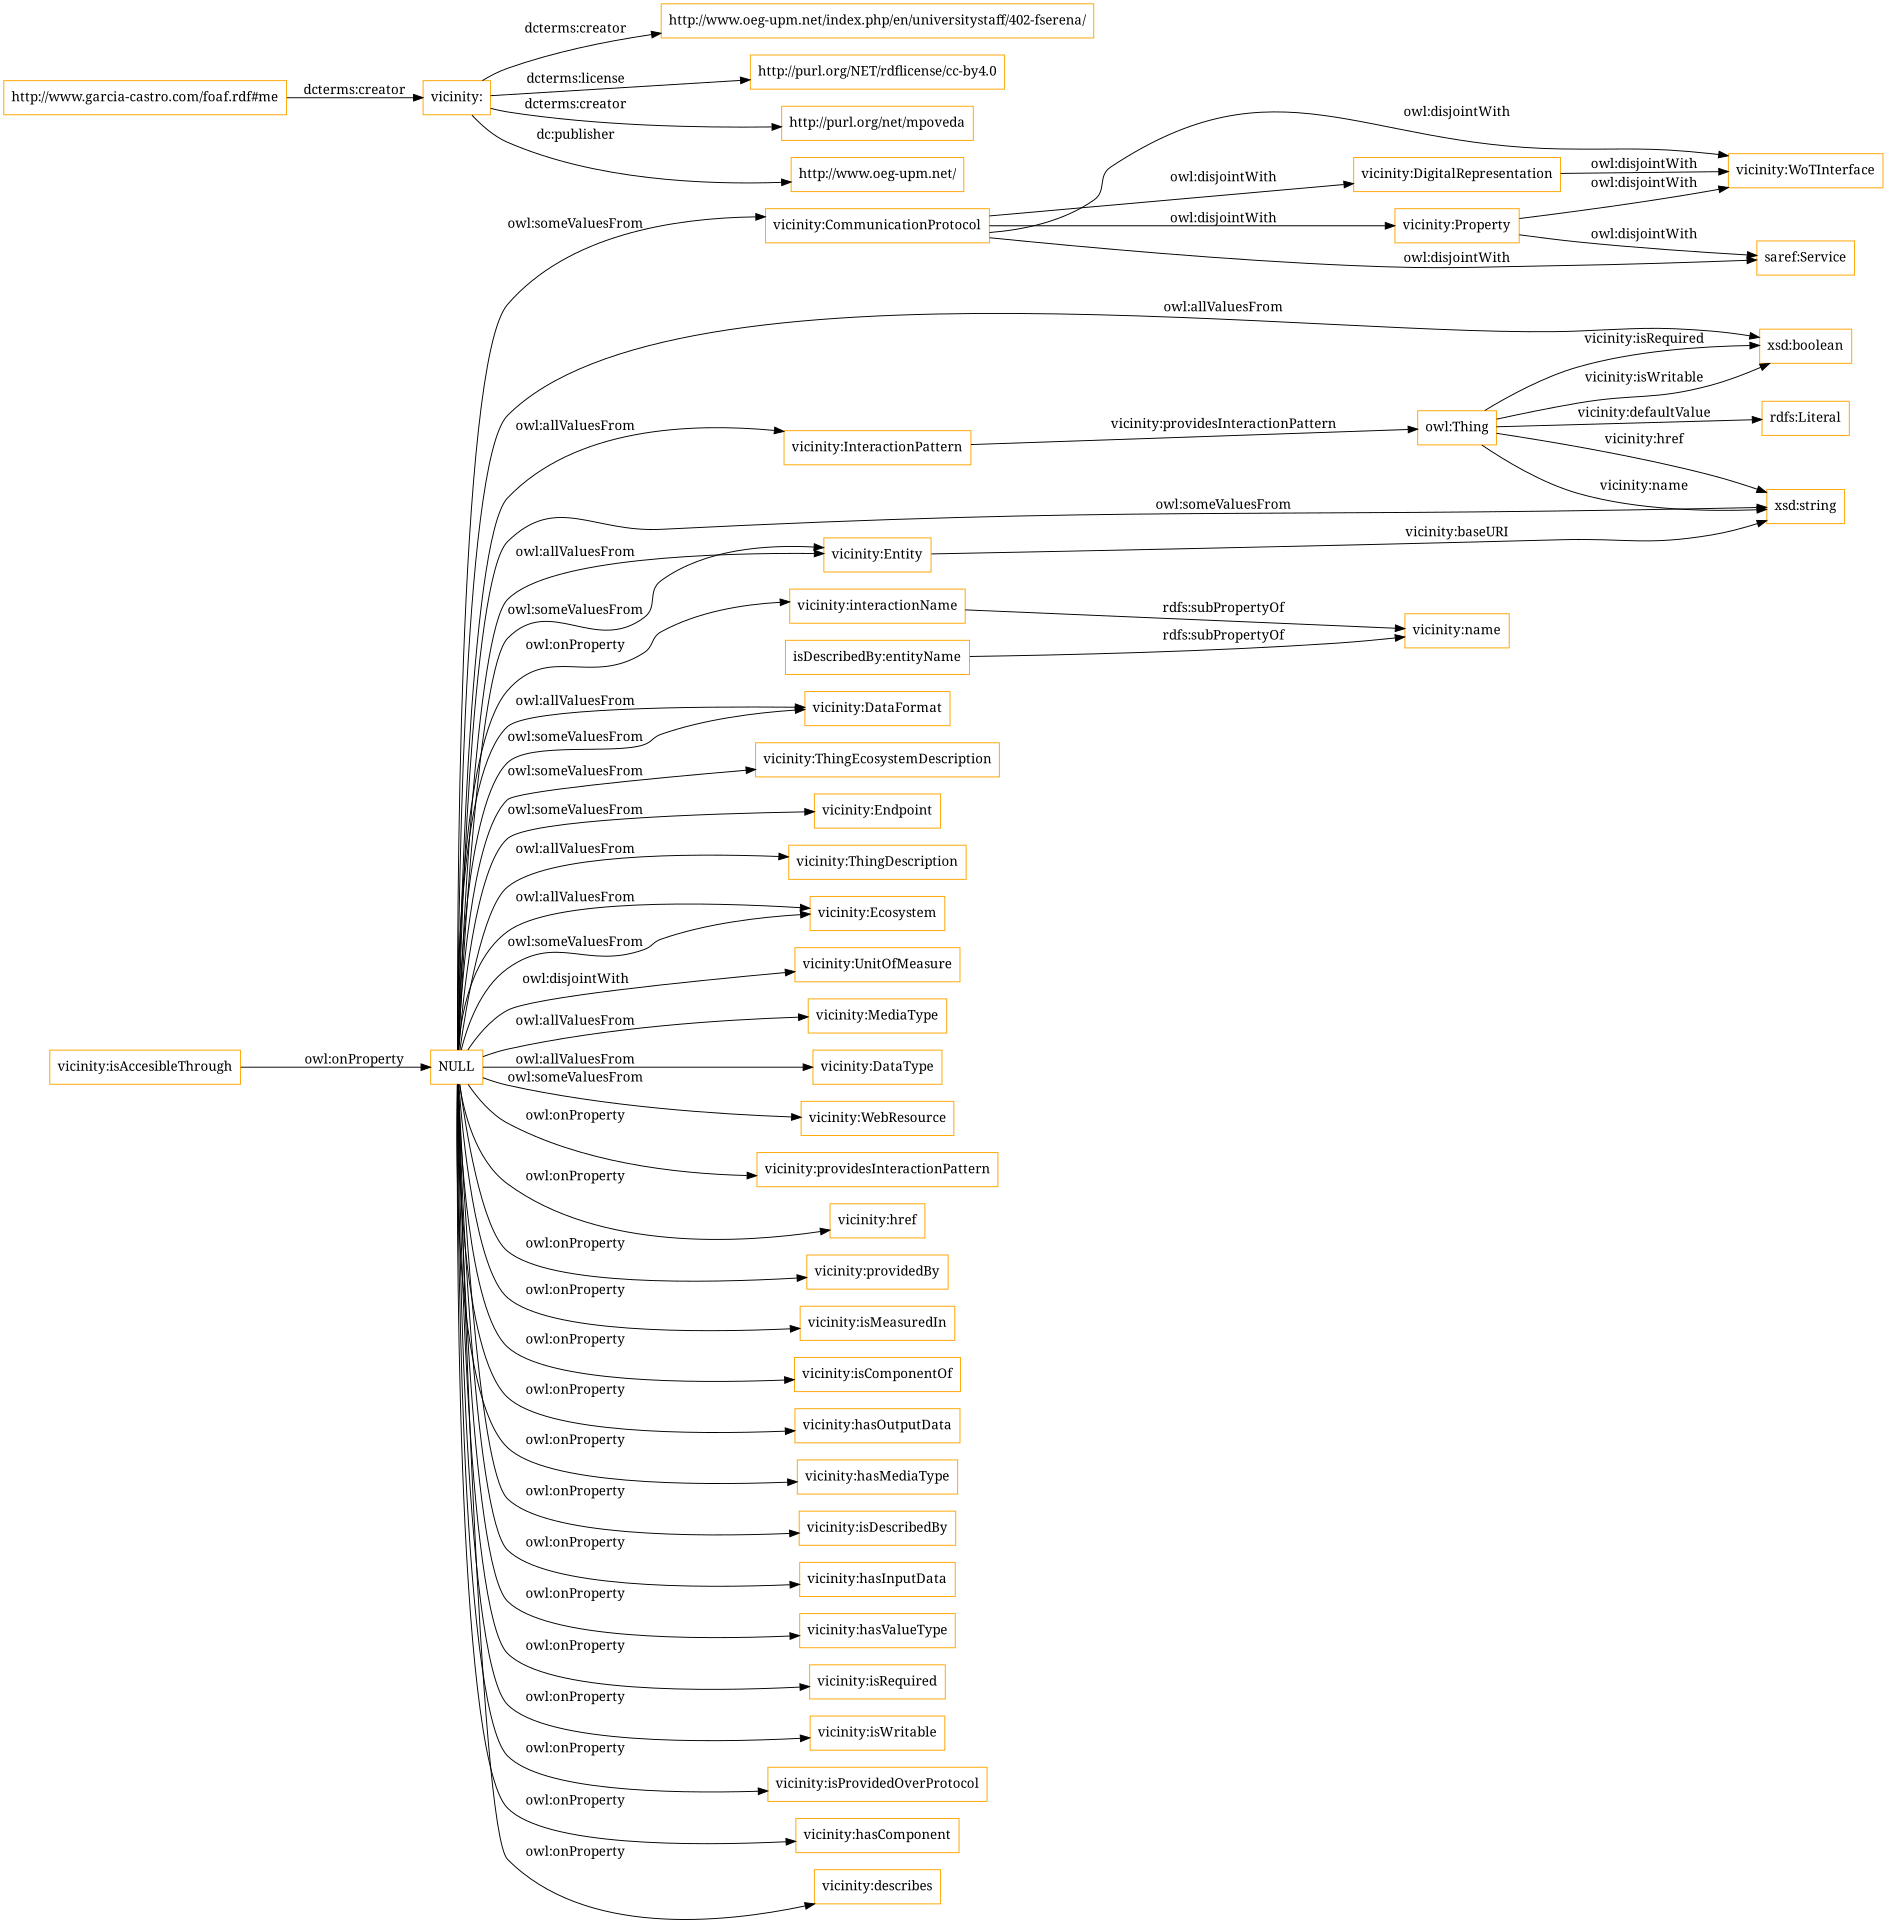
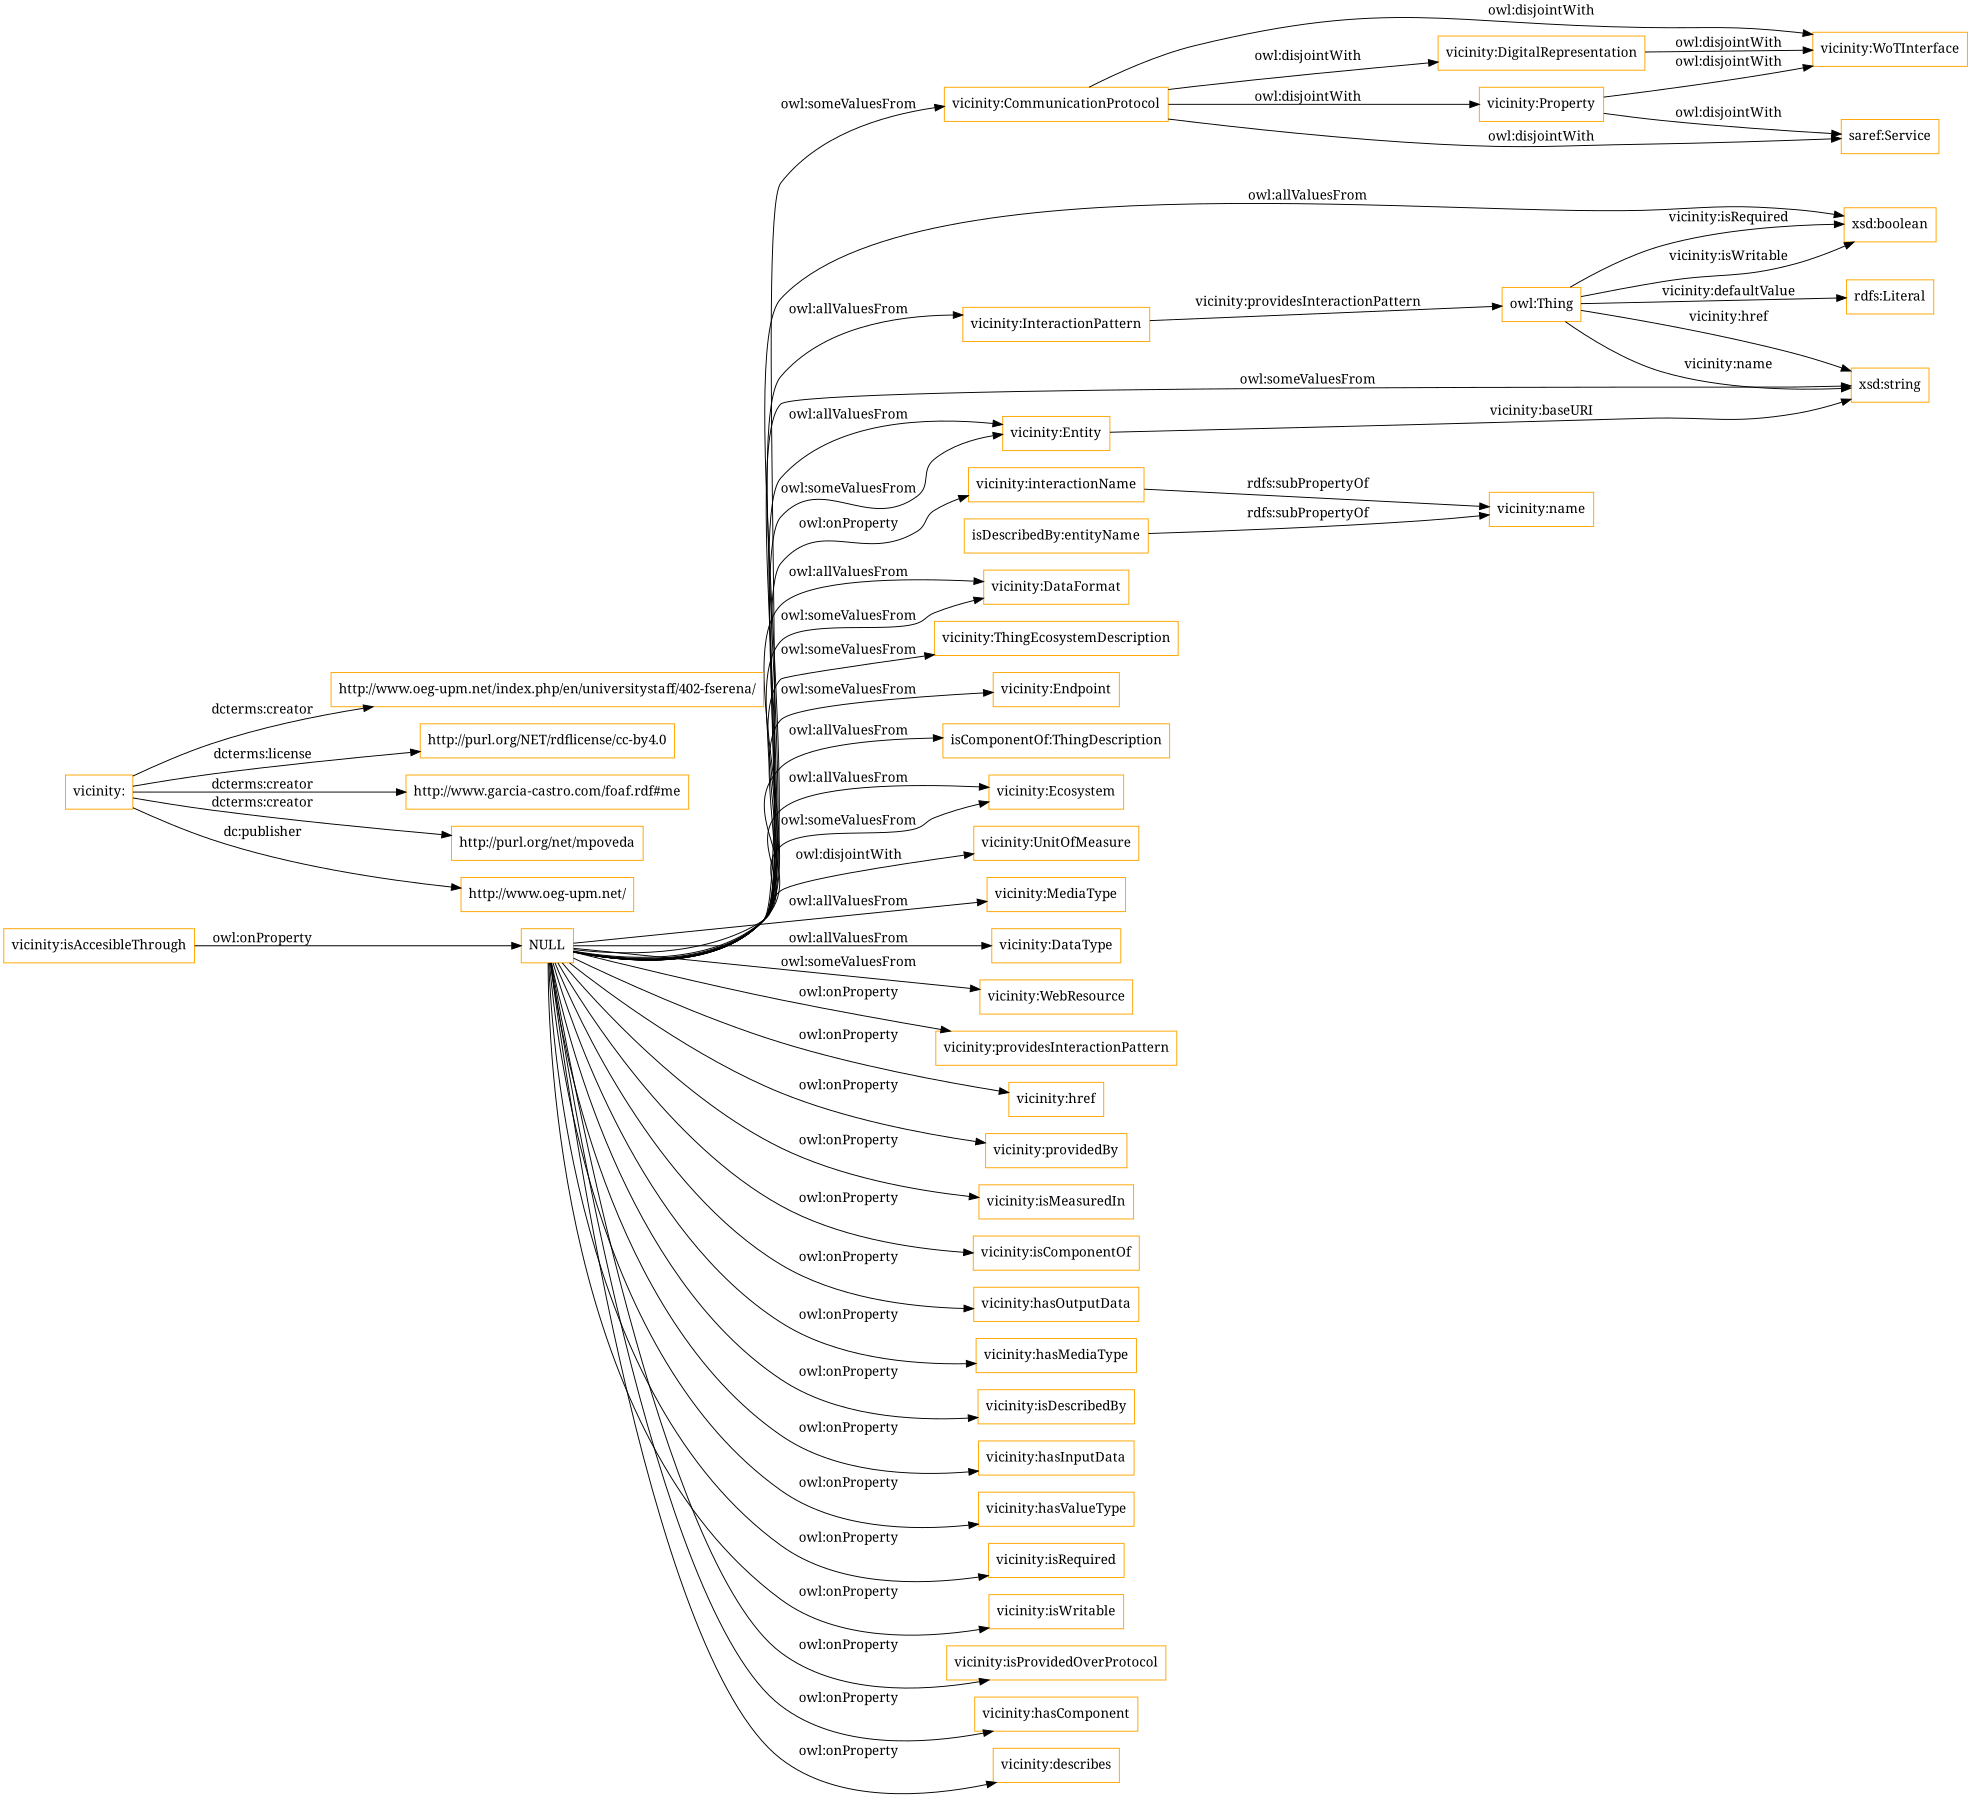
(350, 98) -> (265, 792)
(877, 862) -> (1056, 741)
